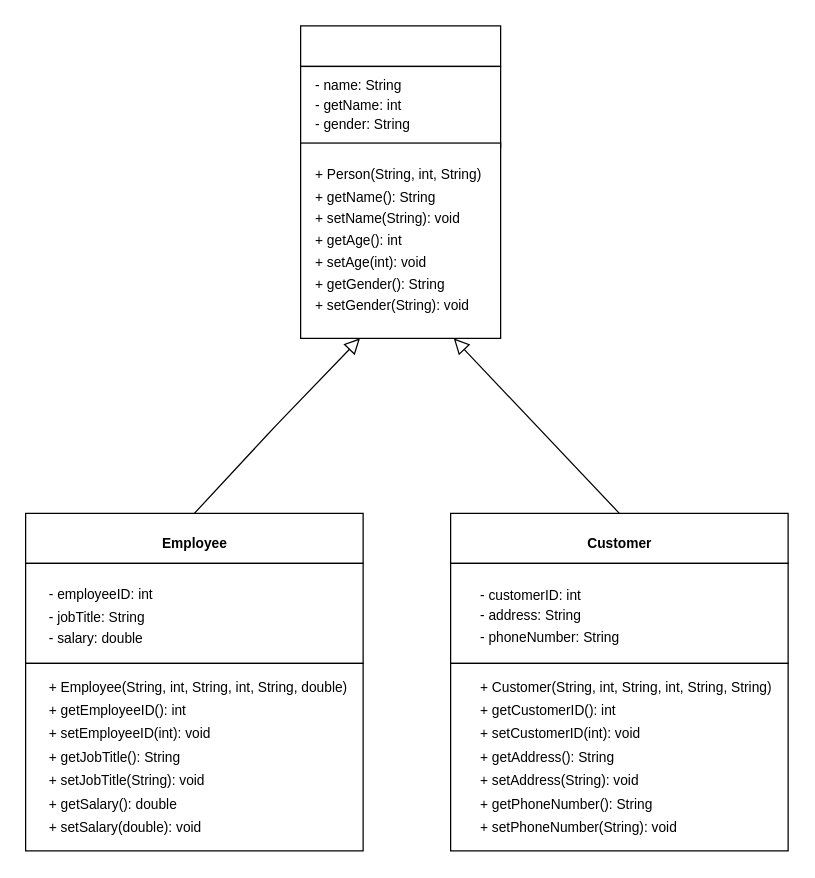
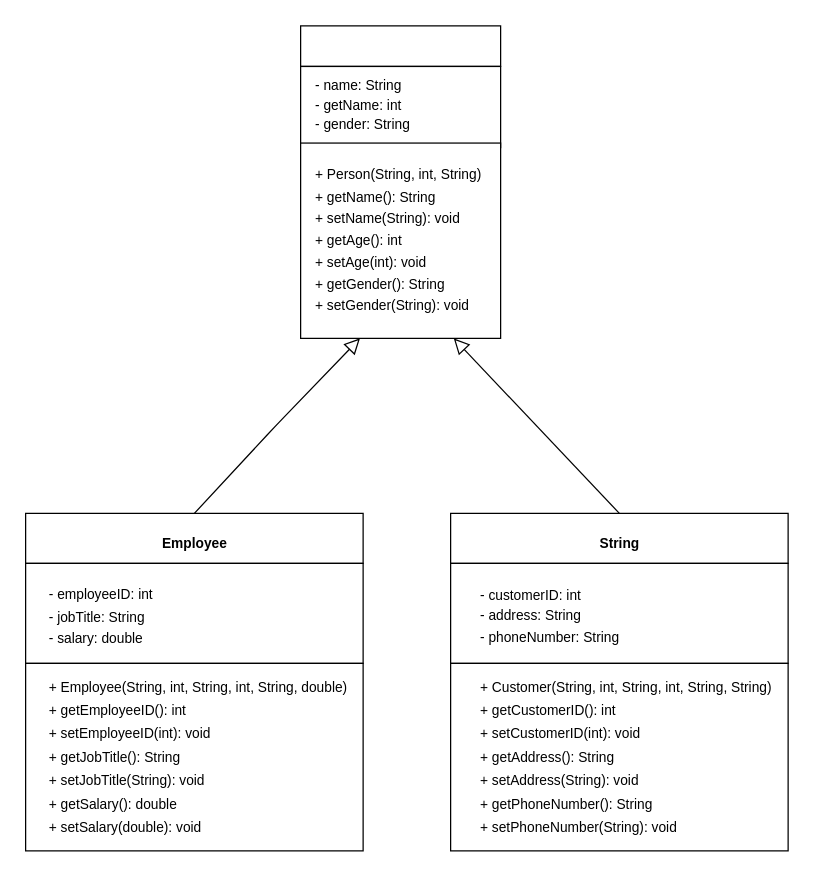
(620, 538) -> (620, 538)
